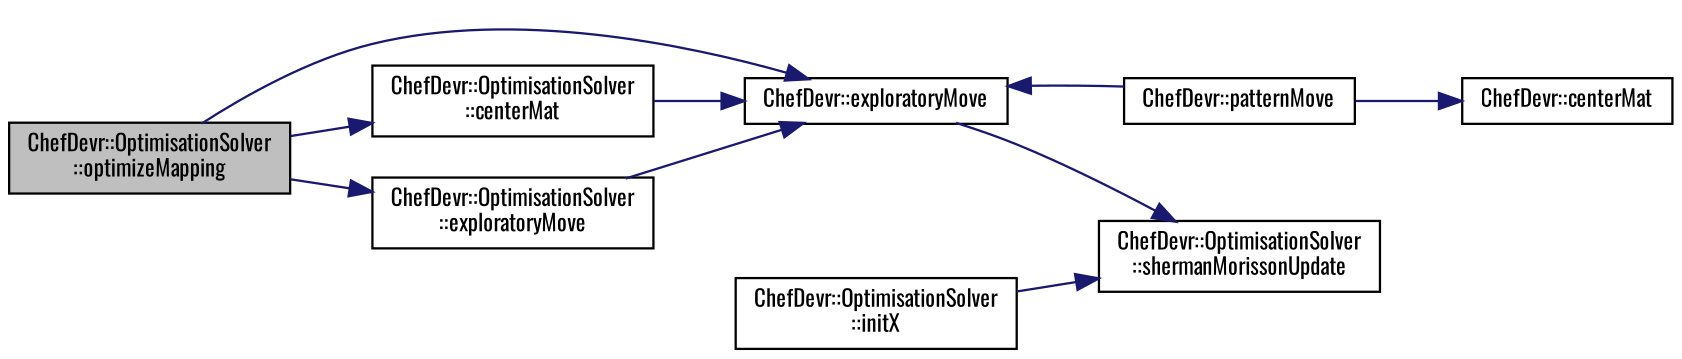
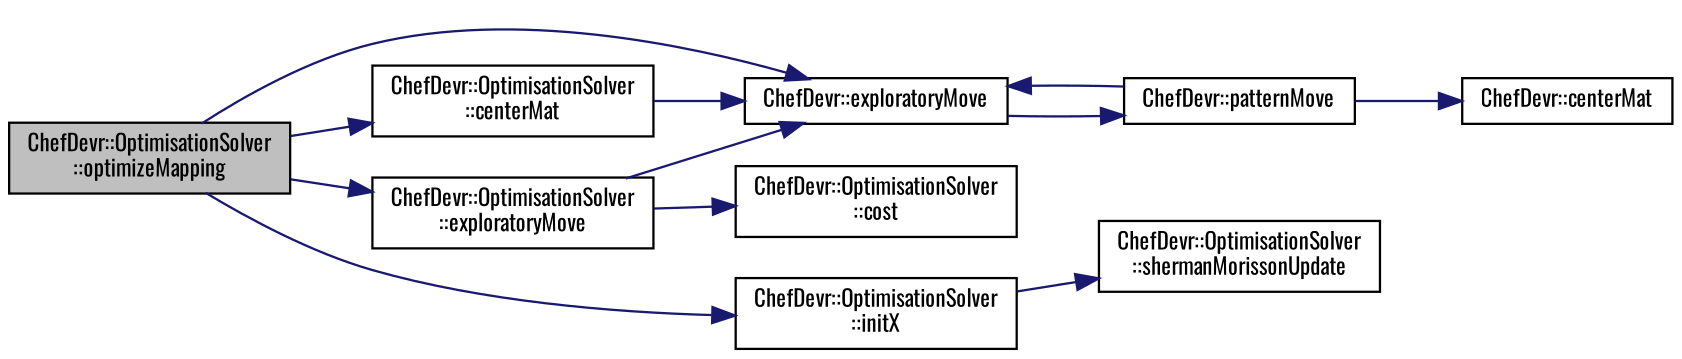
(1058, 162) -> (1054, 116)
none -> (876, 202)
none -> (450, 288)
